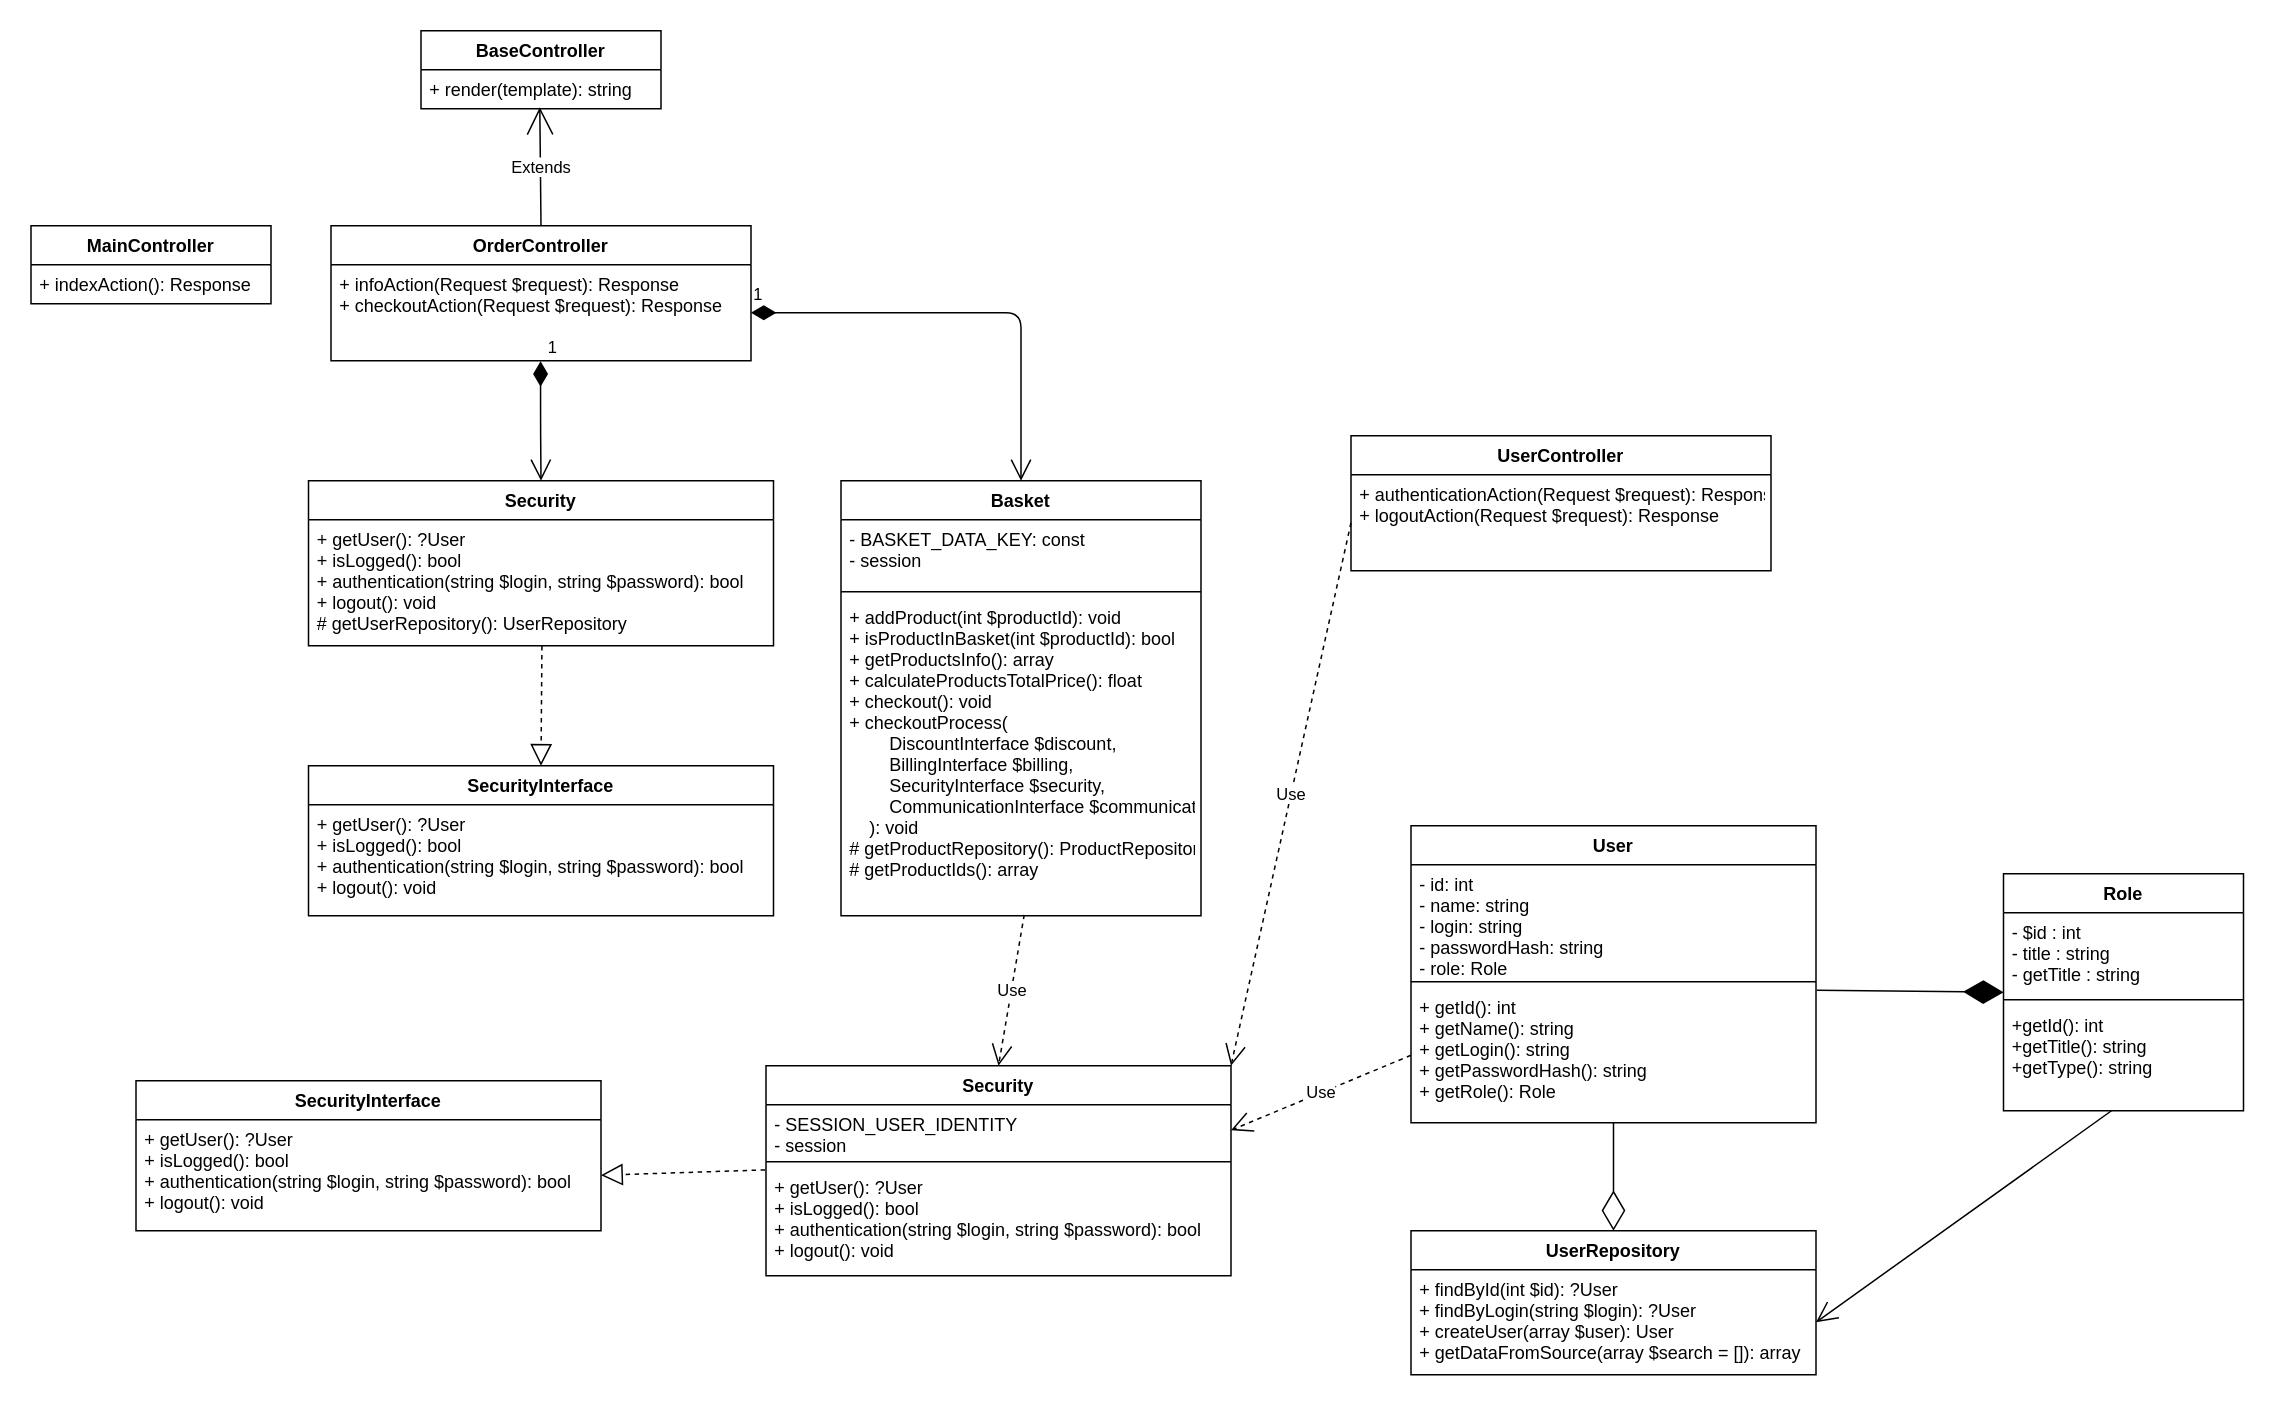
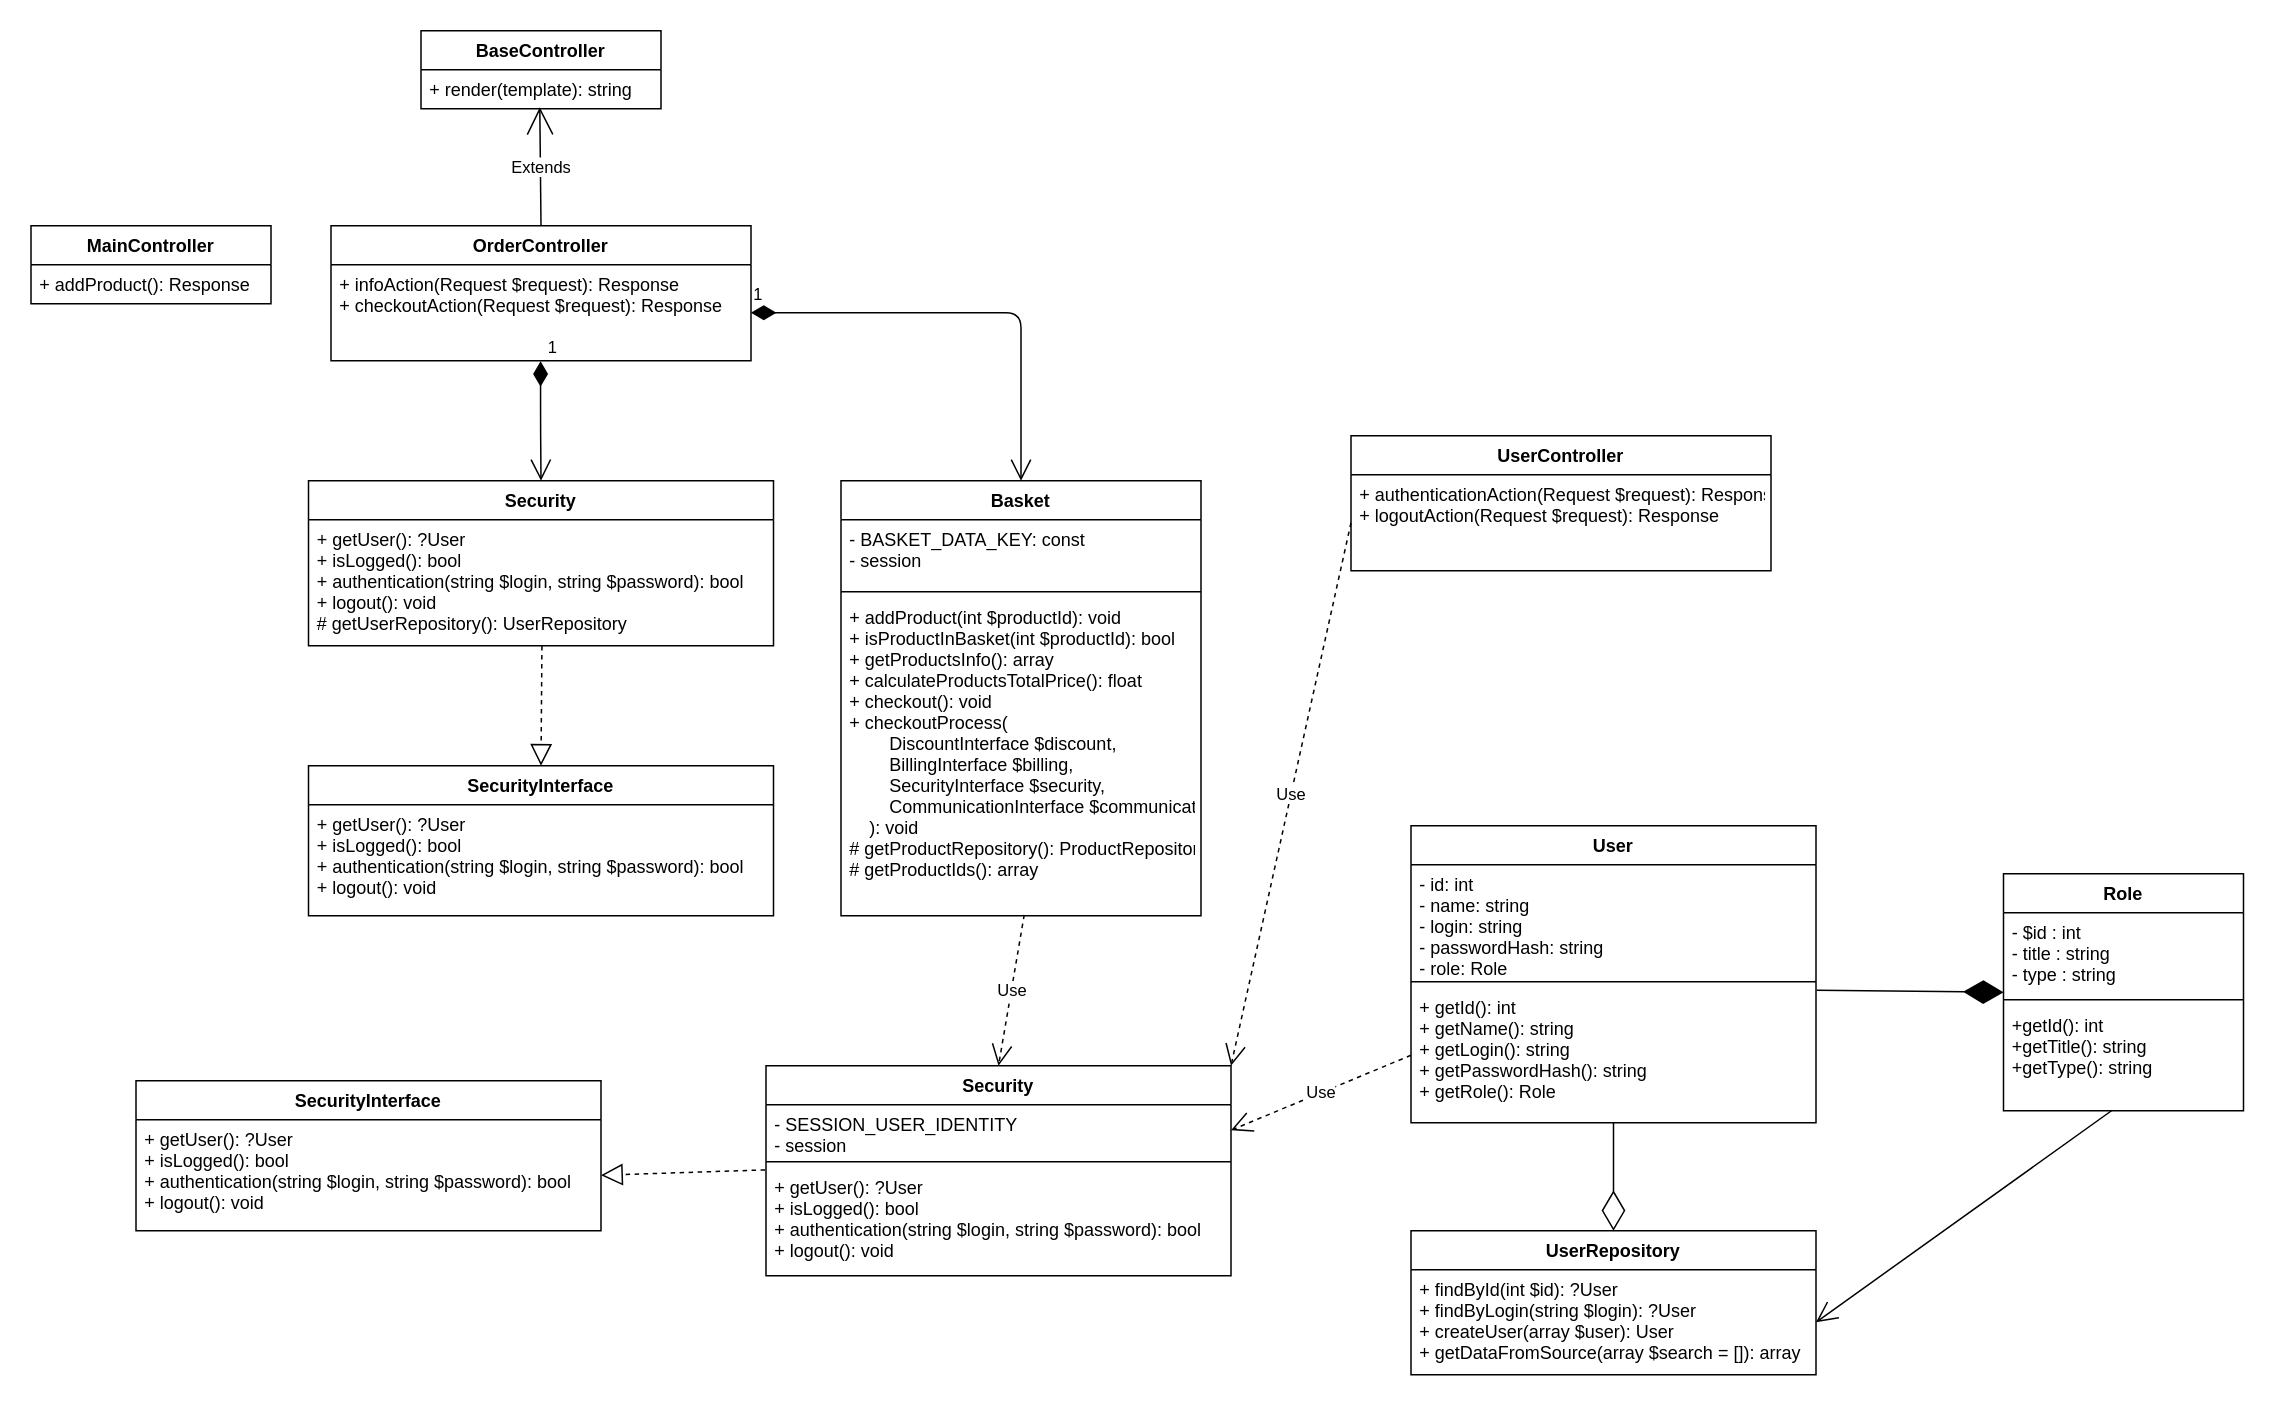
(153, 285) -> (153, 285)
(2053, 933) -> (2053, 933)
